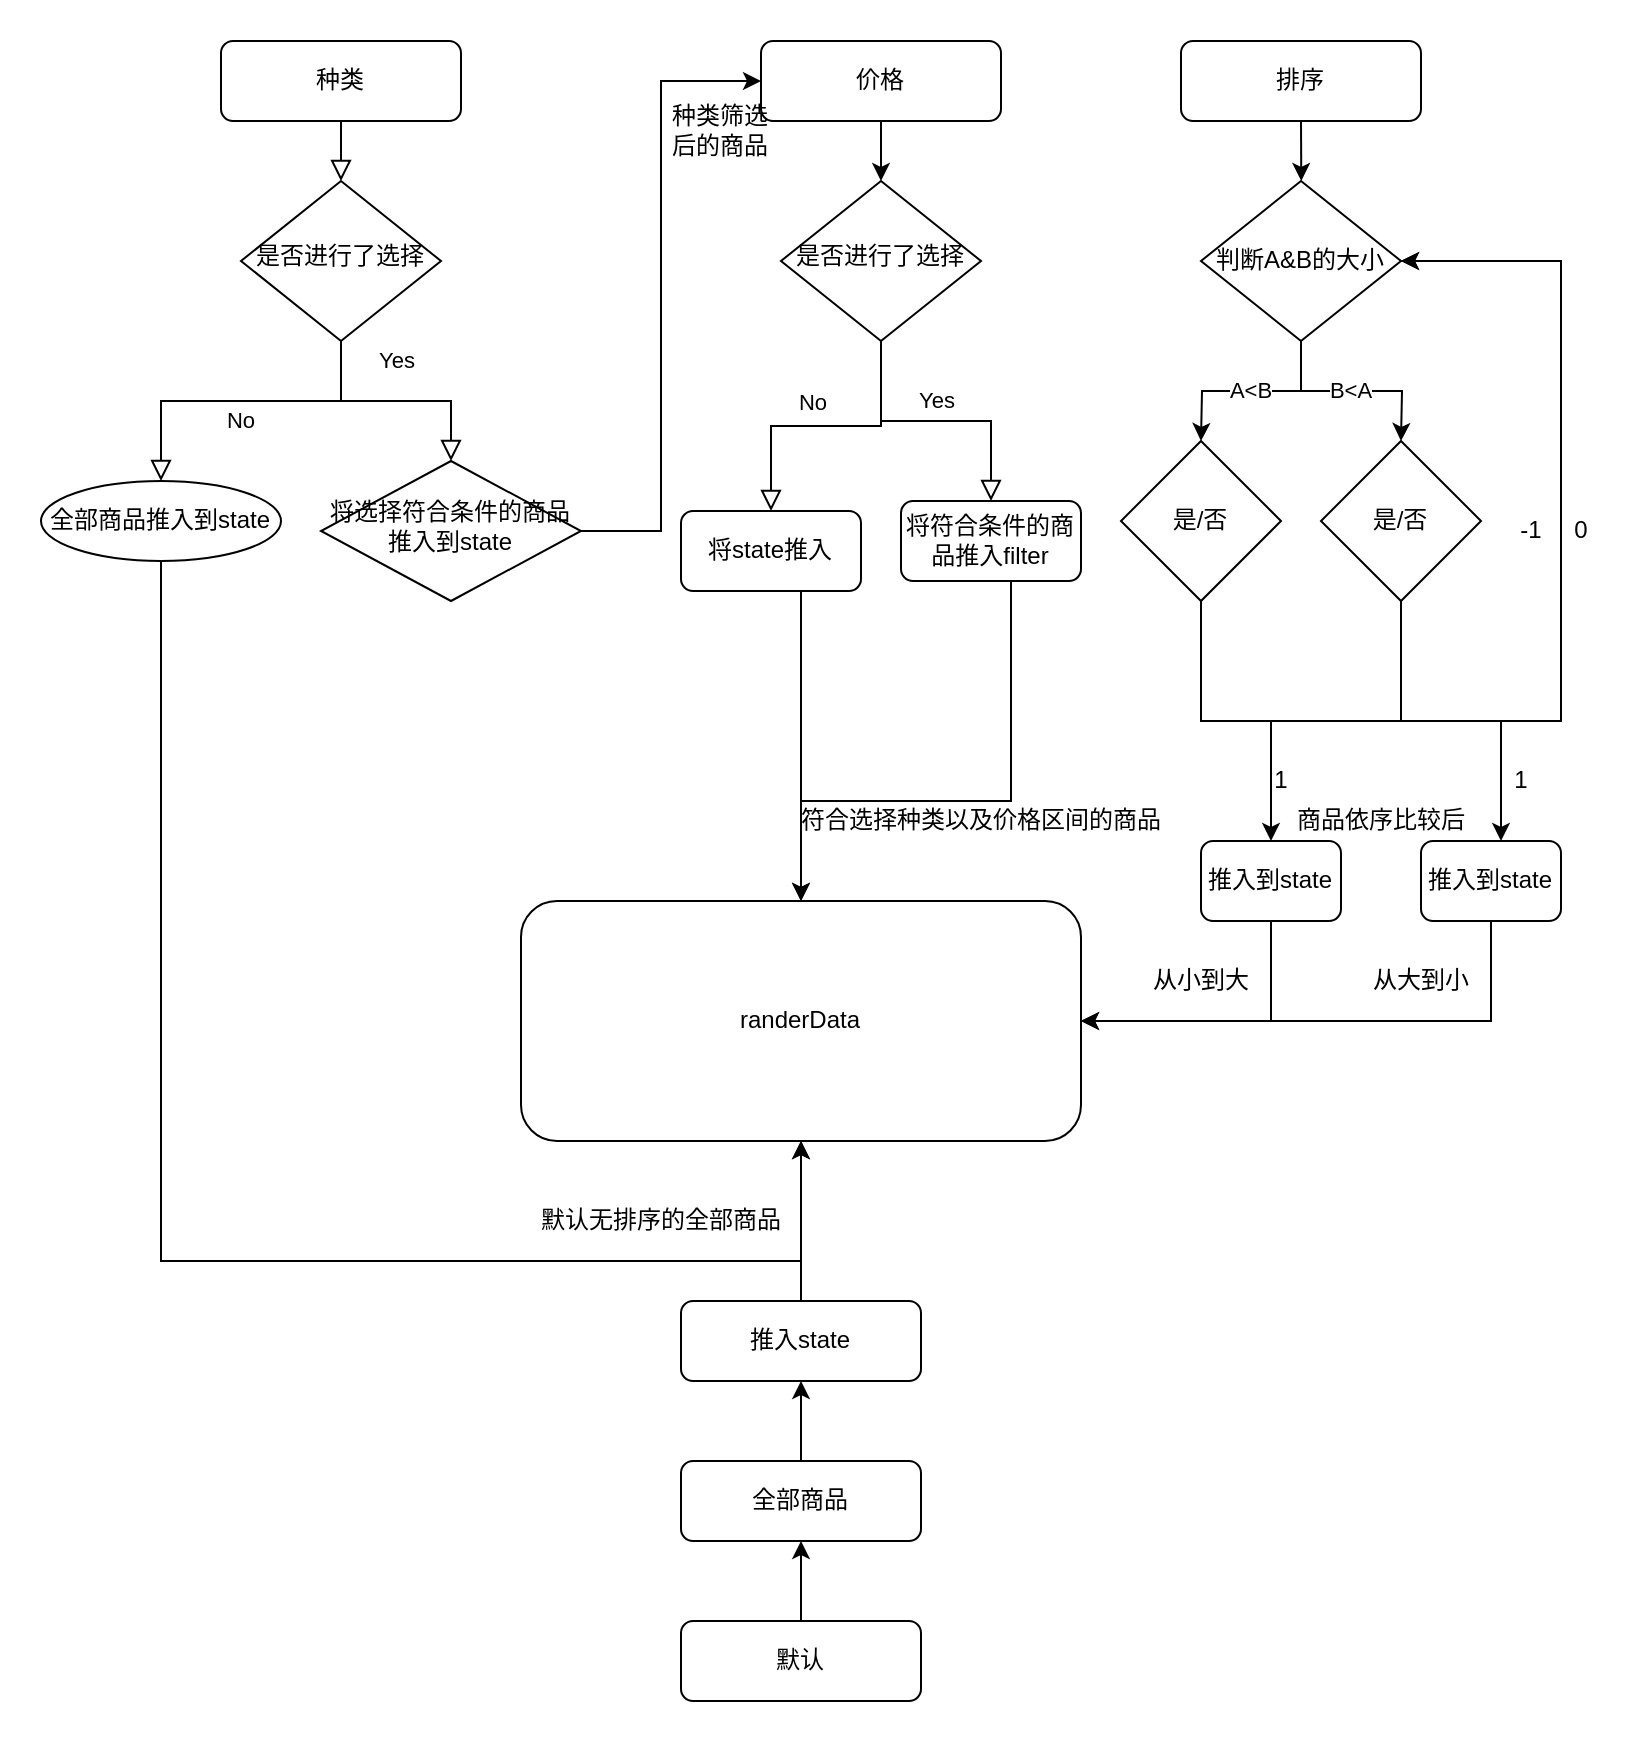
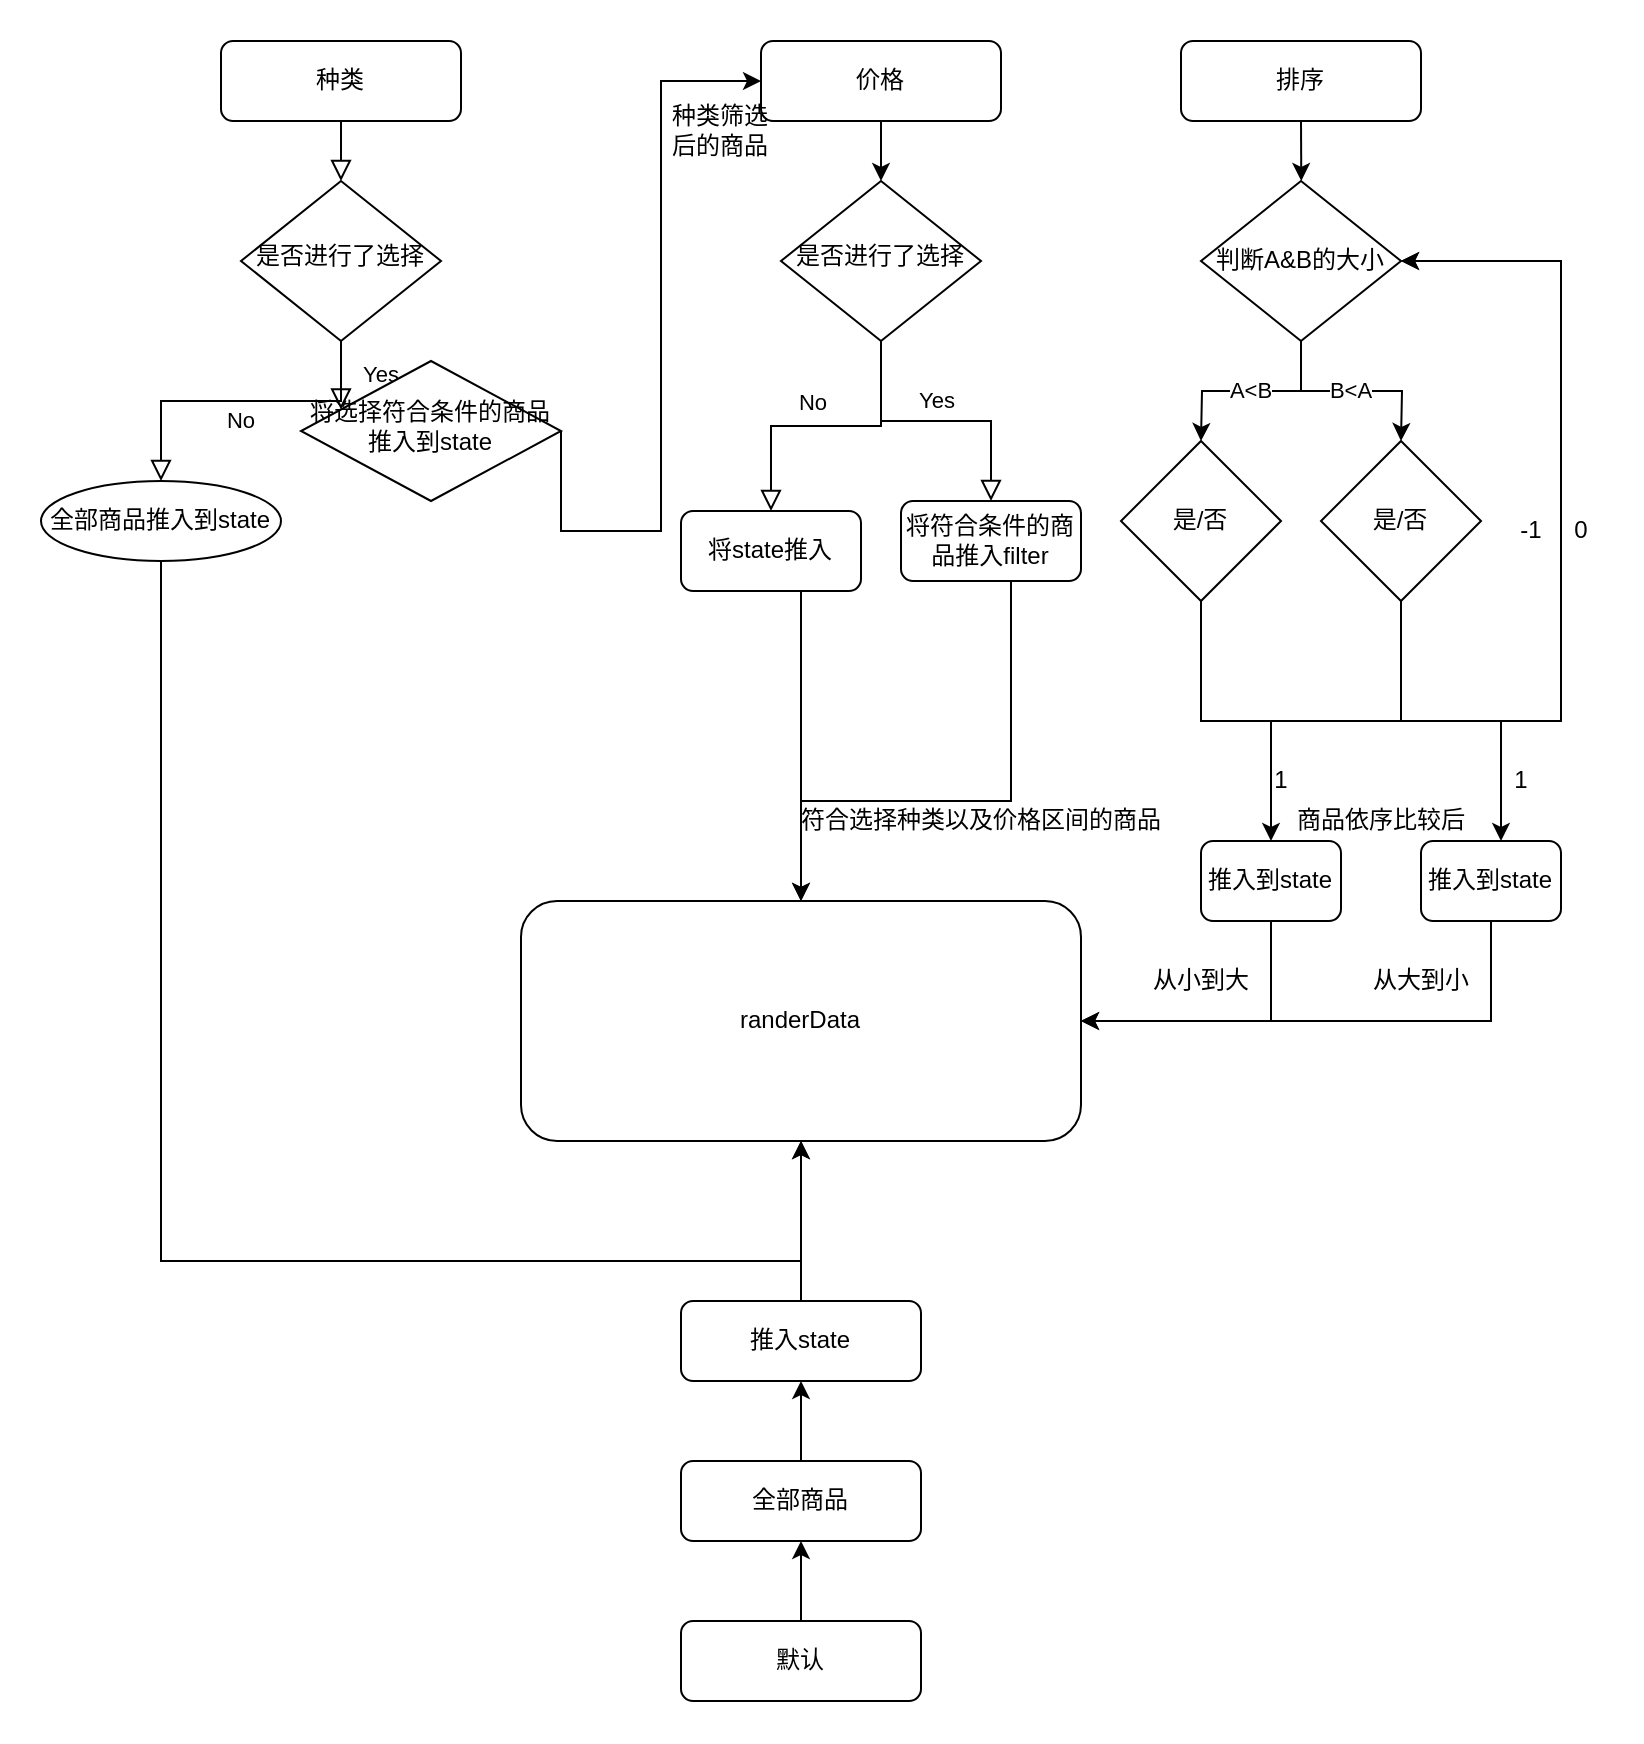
(451, 531) -> (431, 431)
(661, 1221) -> none
